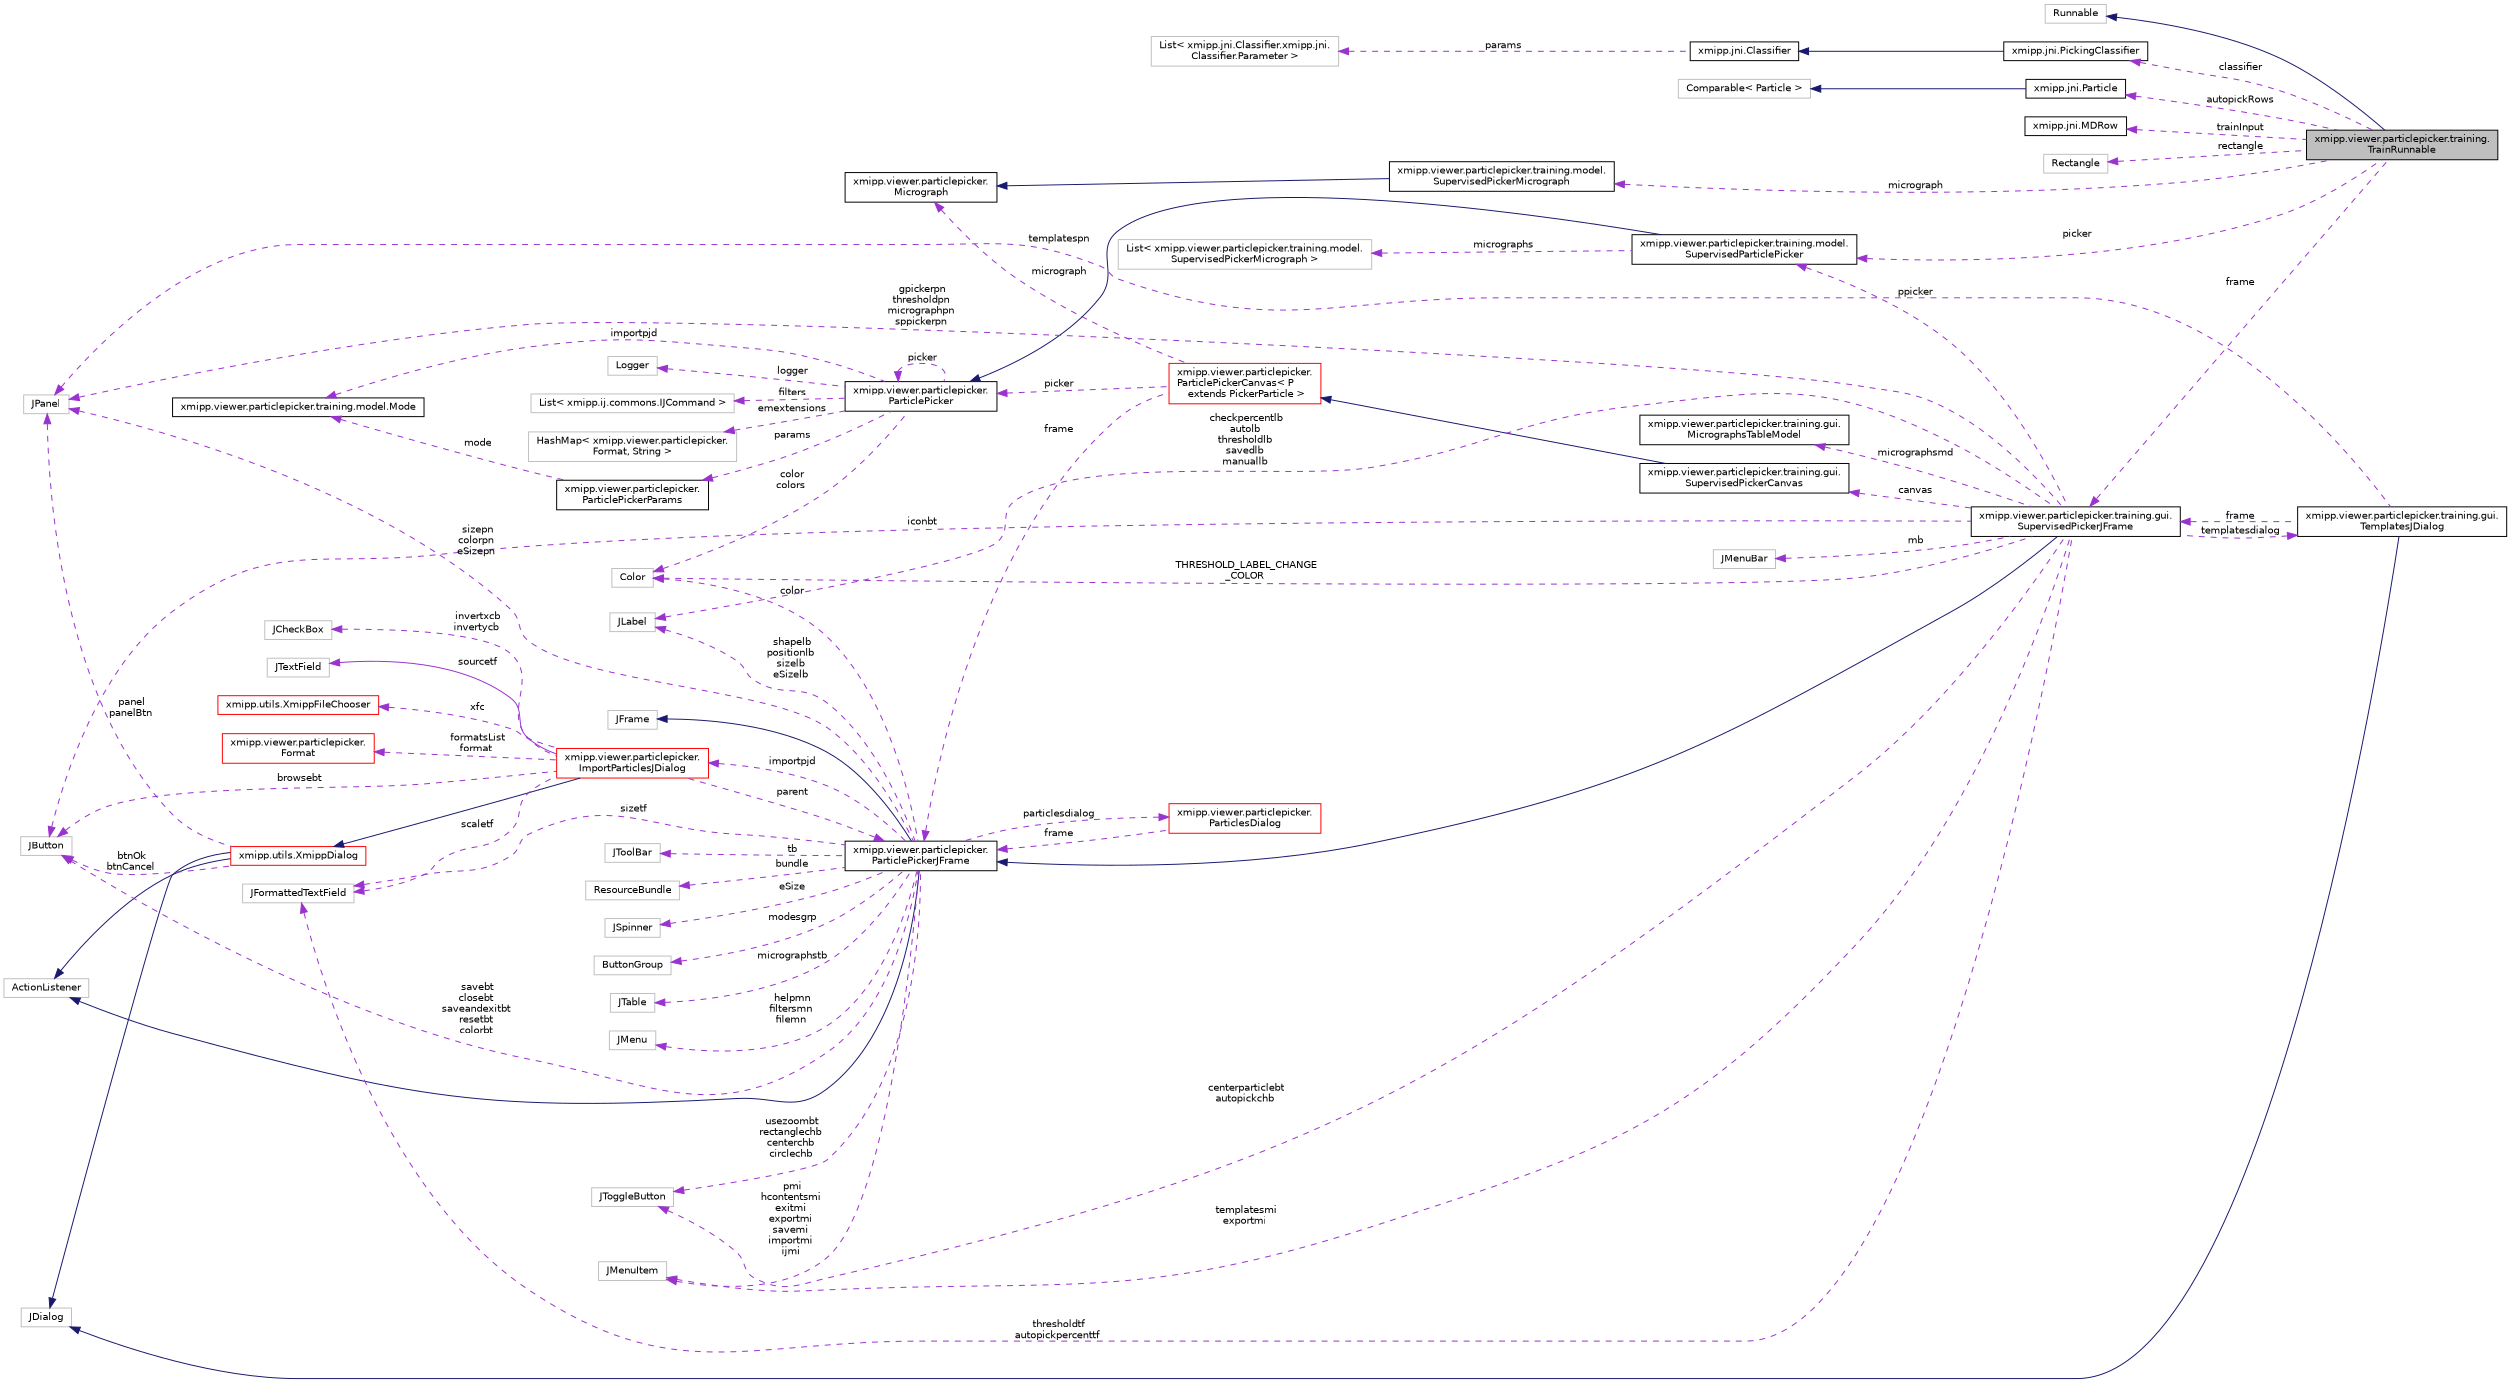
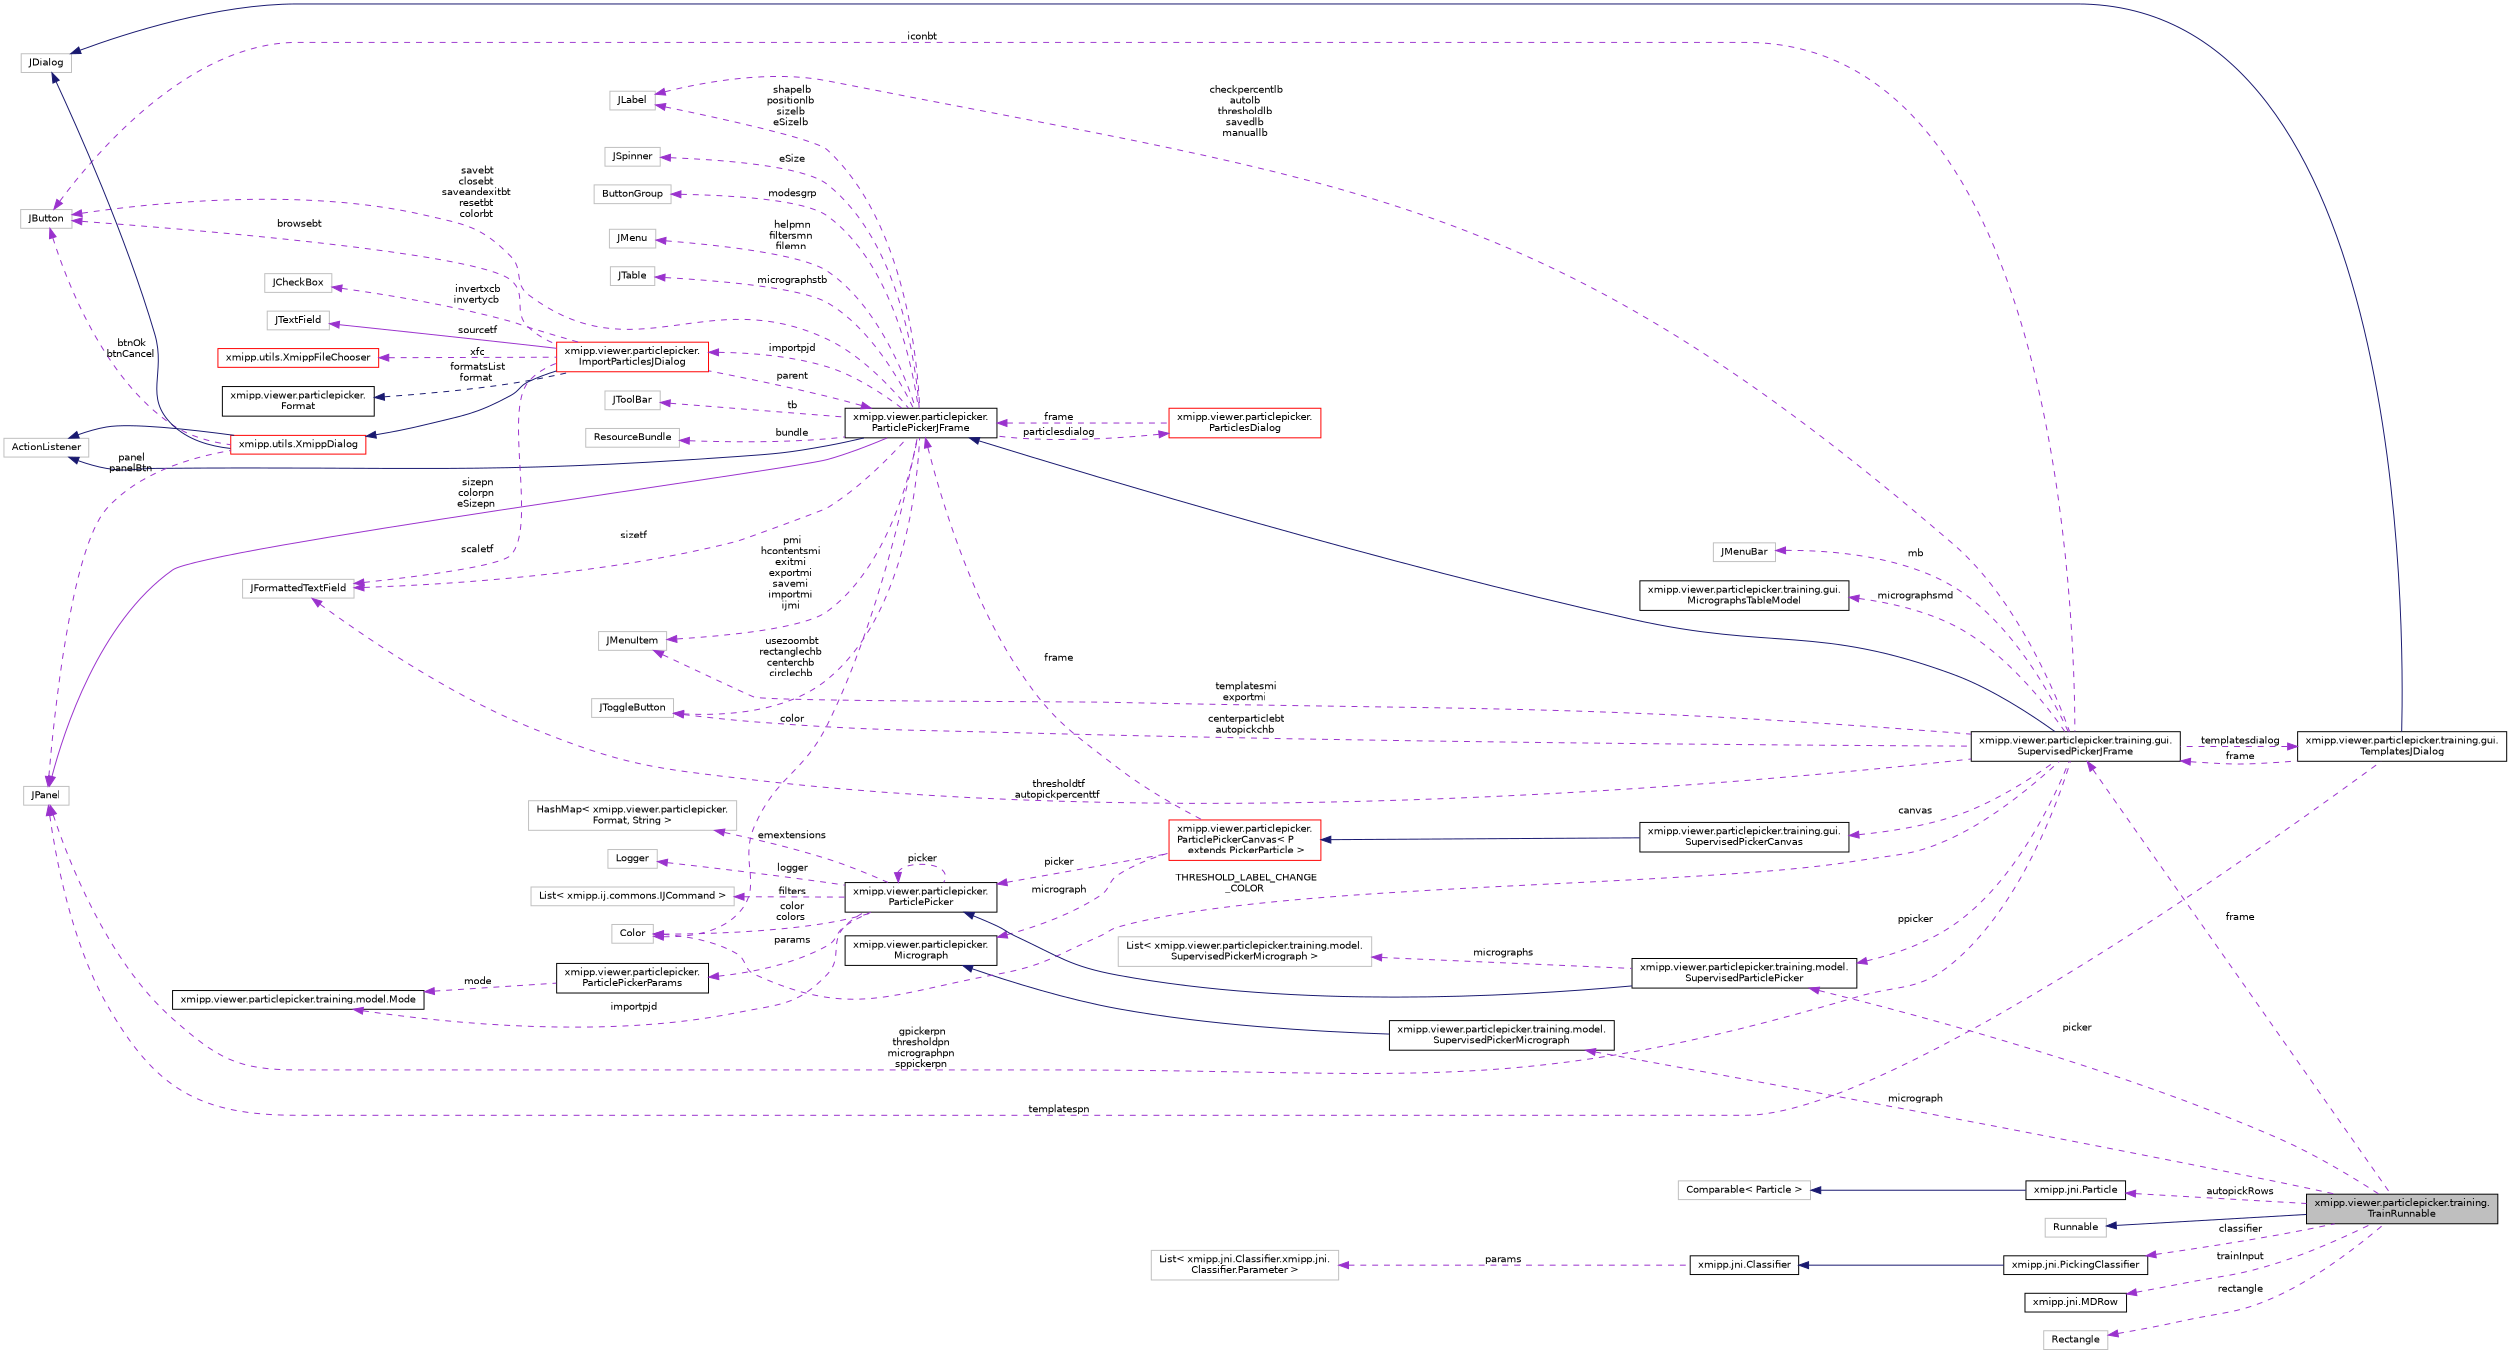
(515, 615) -> (410, 524)
(633, 720) -> none
(298, 748) -> (298, 401)
(470, 756) -> (479, 388)
